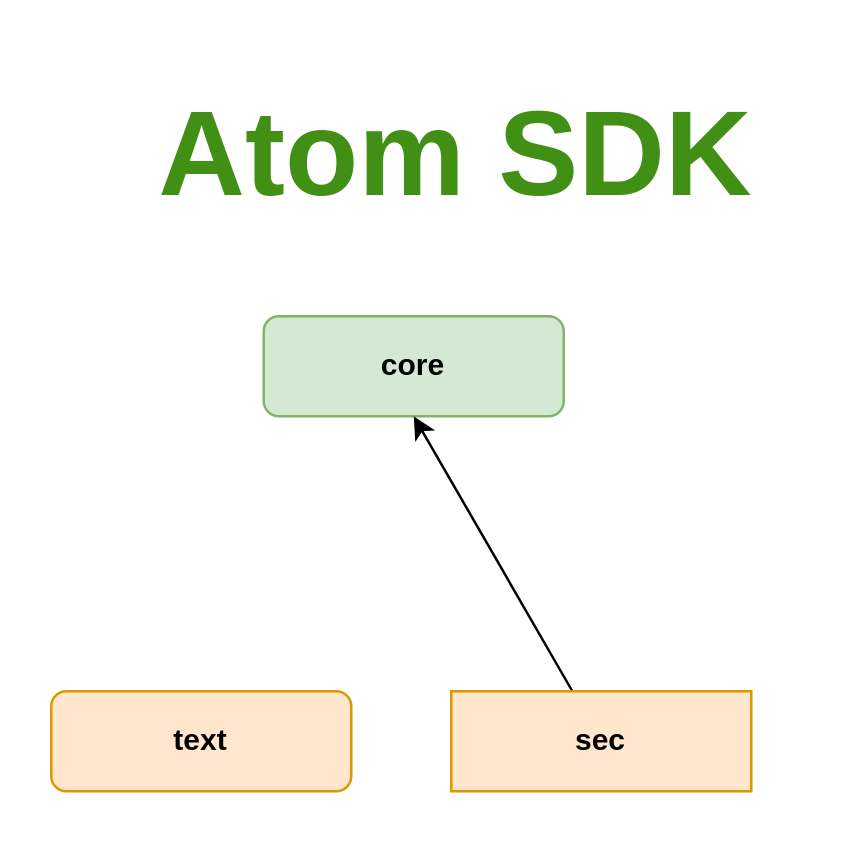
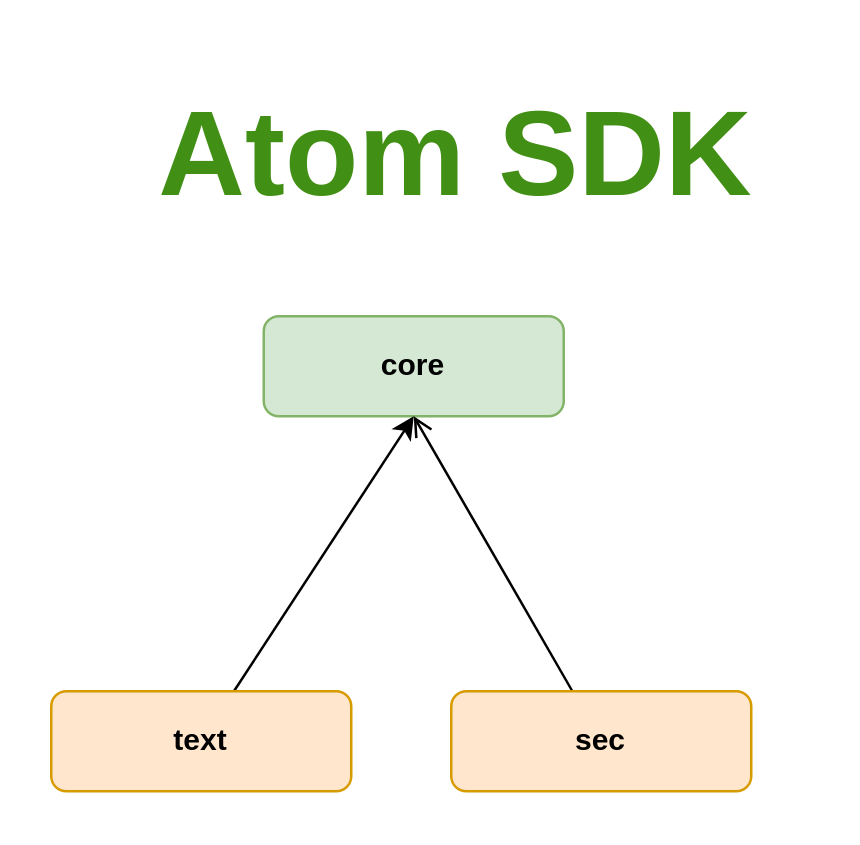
(422, 431) -> (420, 427)
none -> (320, 560)
(601, 741) -> (601, 741)
